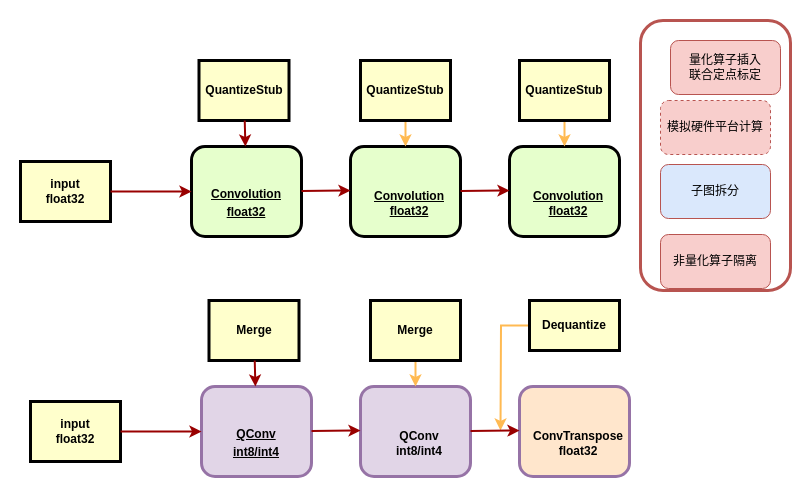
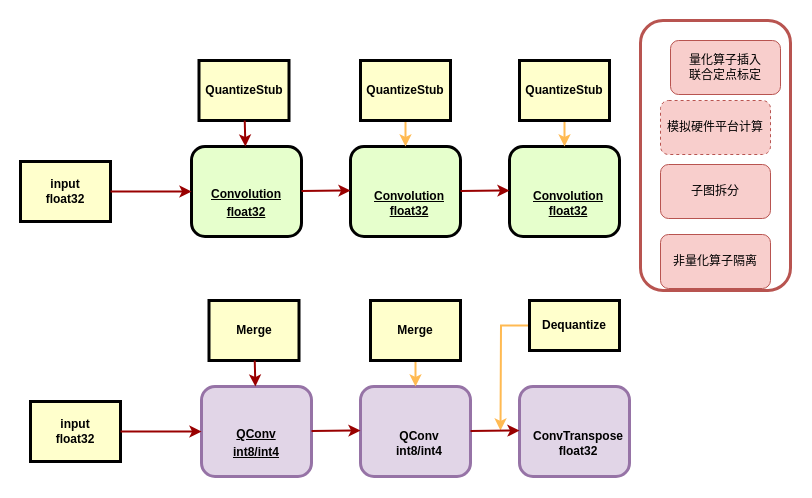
(716, 192) -> (716, 192)
(575, 432) -> (575, 432)
